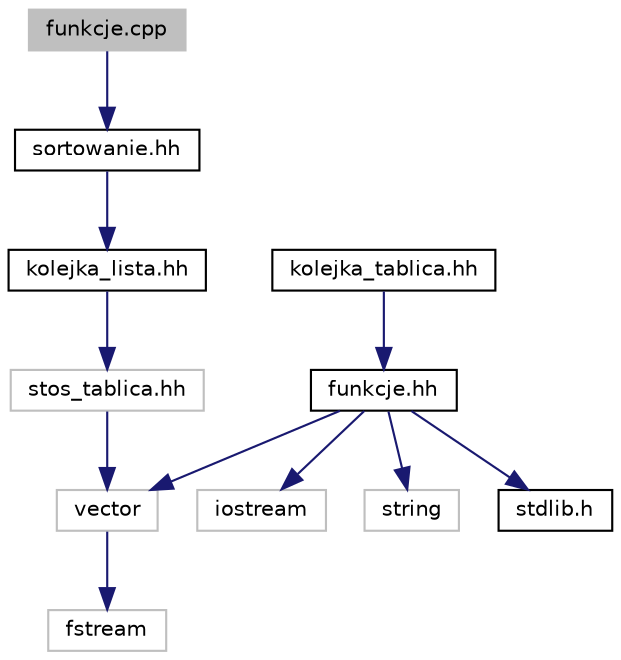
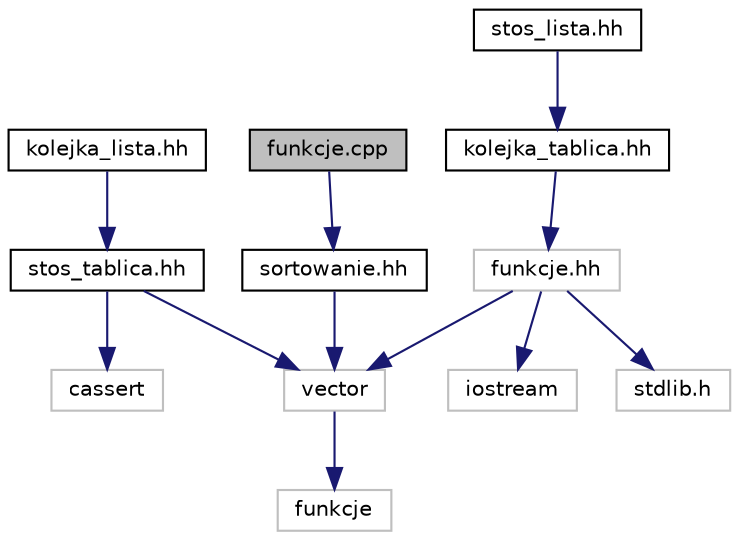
(107, 30) -> (328, 150)
none -> (558, 30)
(107, 199) -> (335, 319)
(107, 390) -> (107, 270)
none -> (107, 390)
(384, 390) -> (547, 270)
(412, 510) -> none
(555, 510) -> (673, 390)
(107, 630) -> (335, 510)
